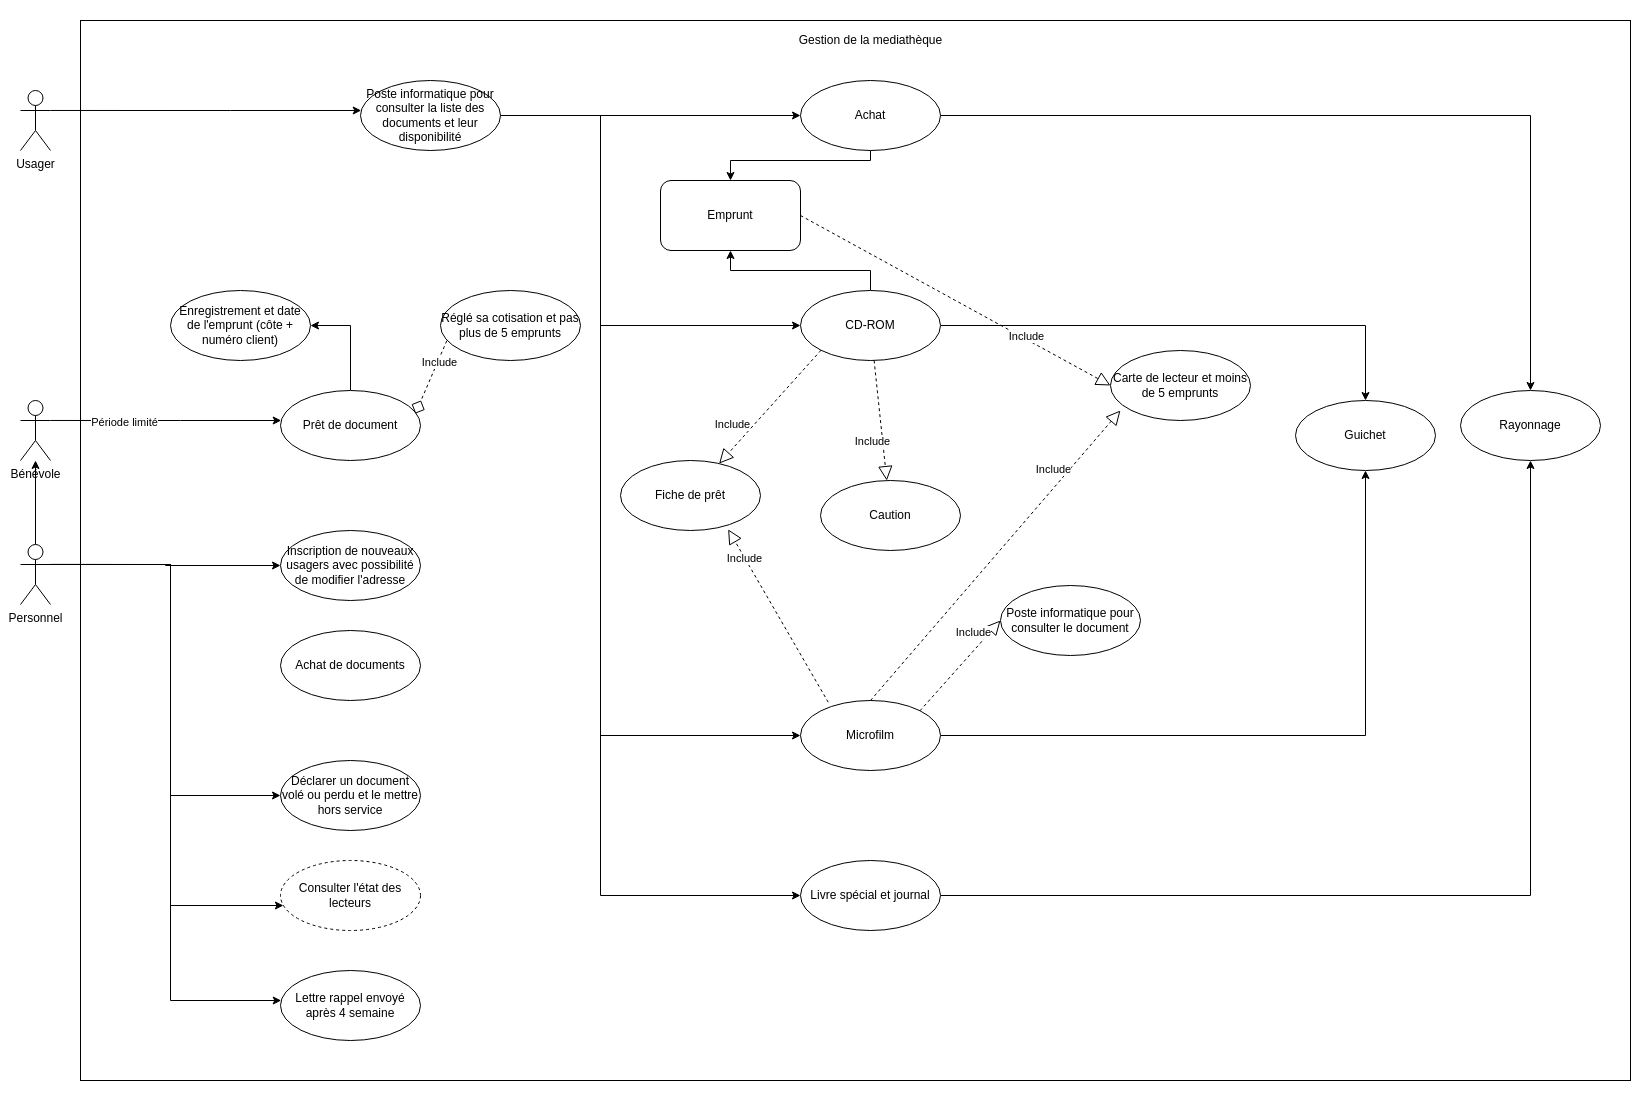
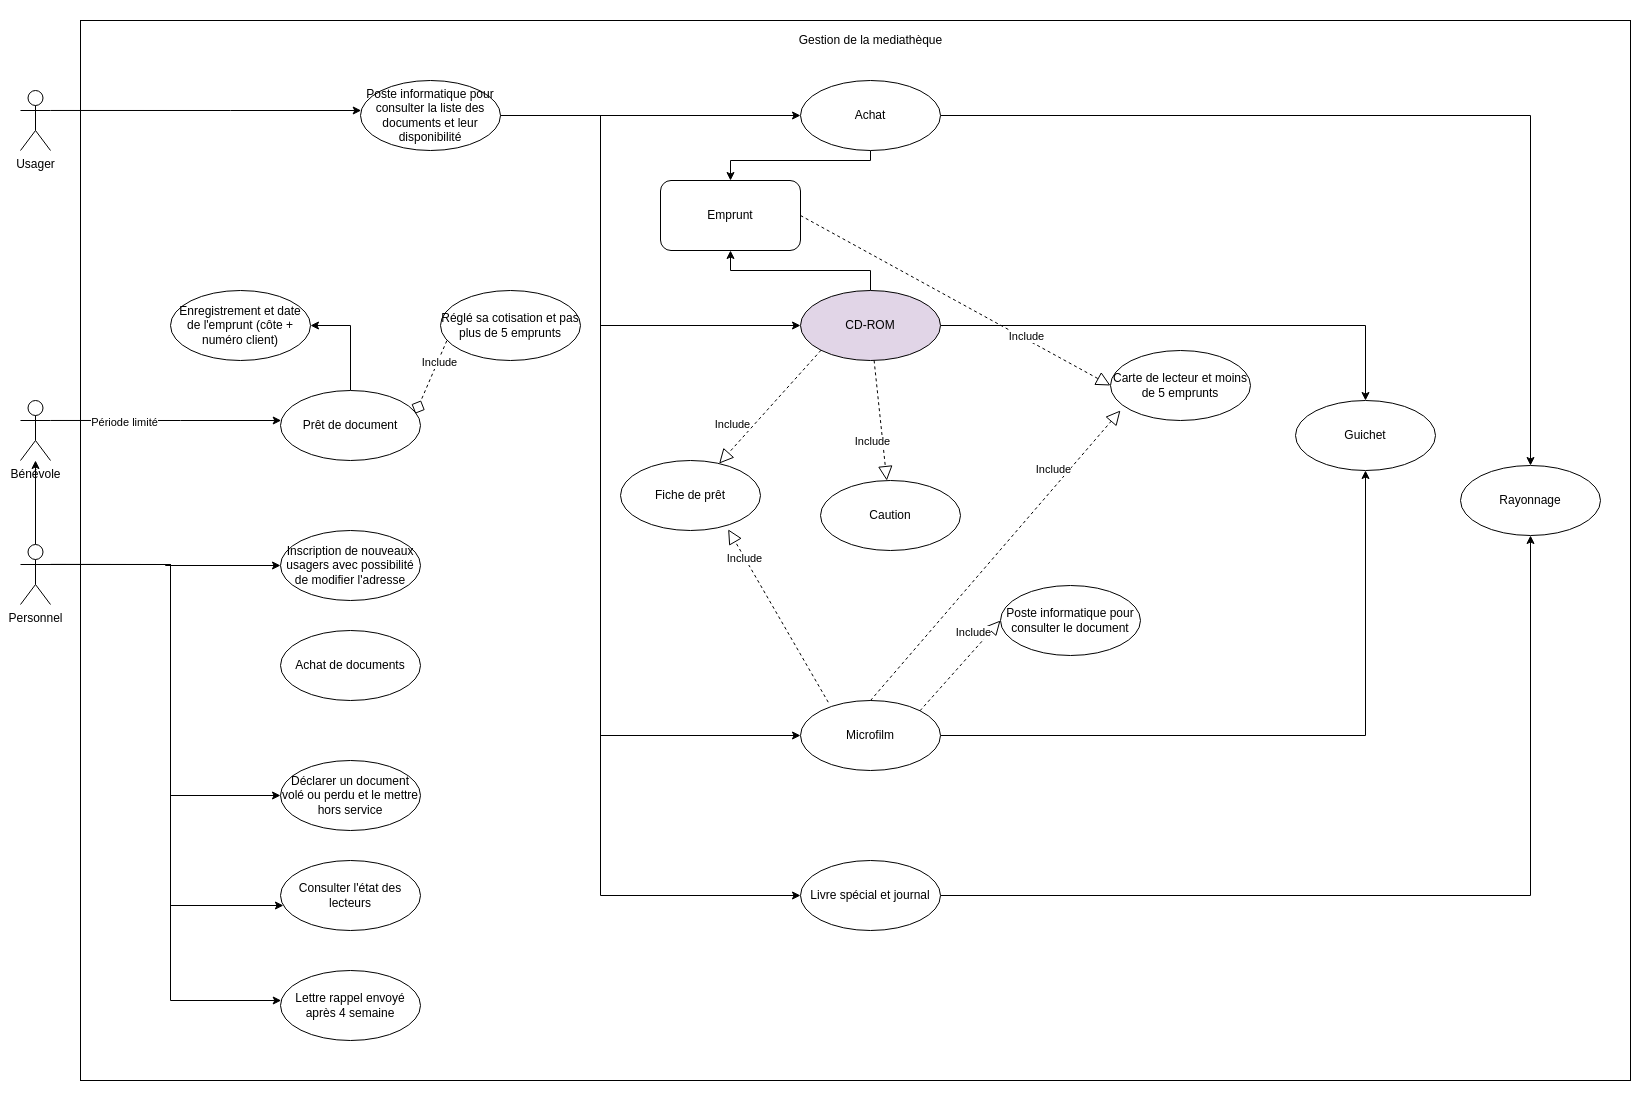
(871, 326) -> (871, 326)
(1531, 426) -> (1531, 501)
(351, 896) -> (351, 896)
